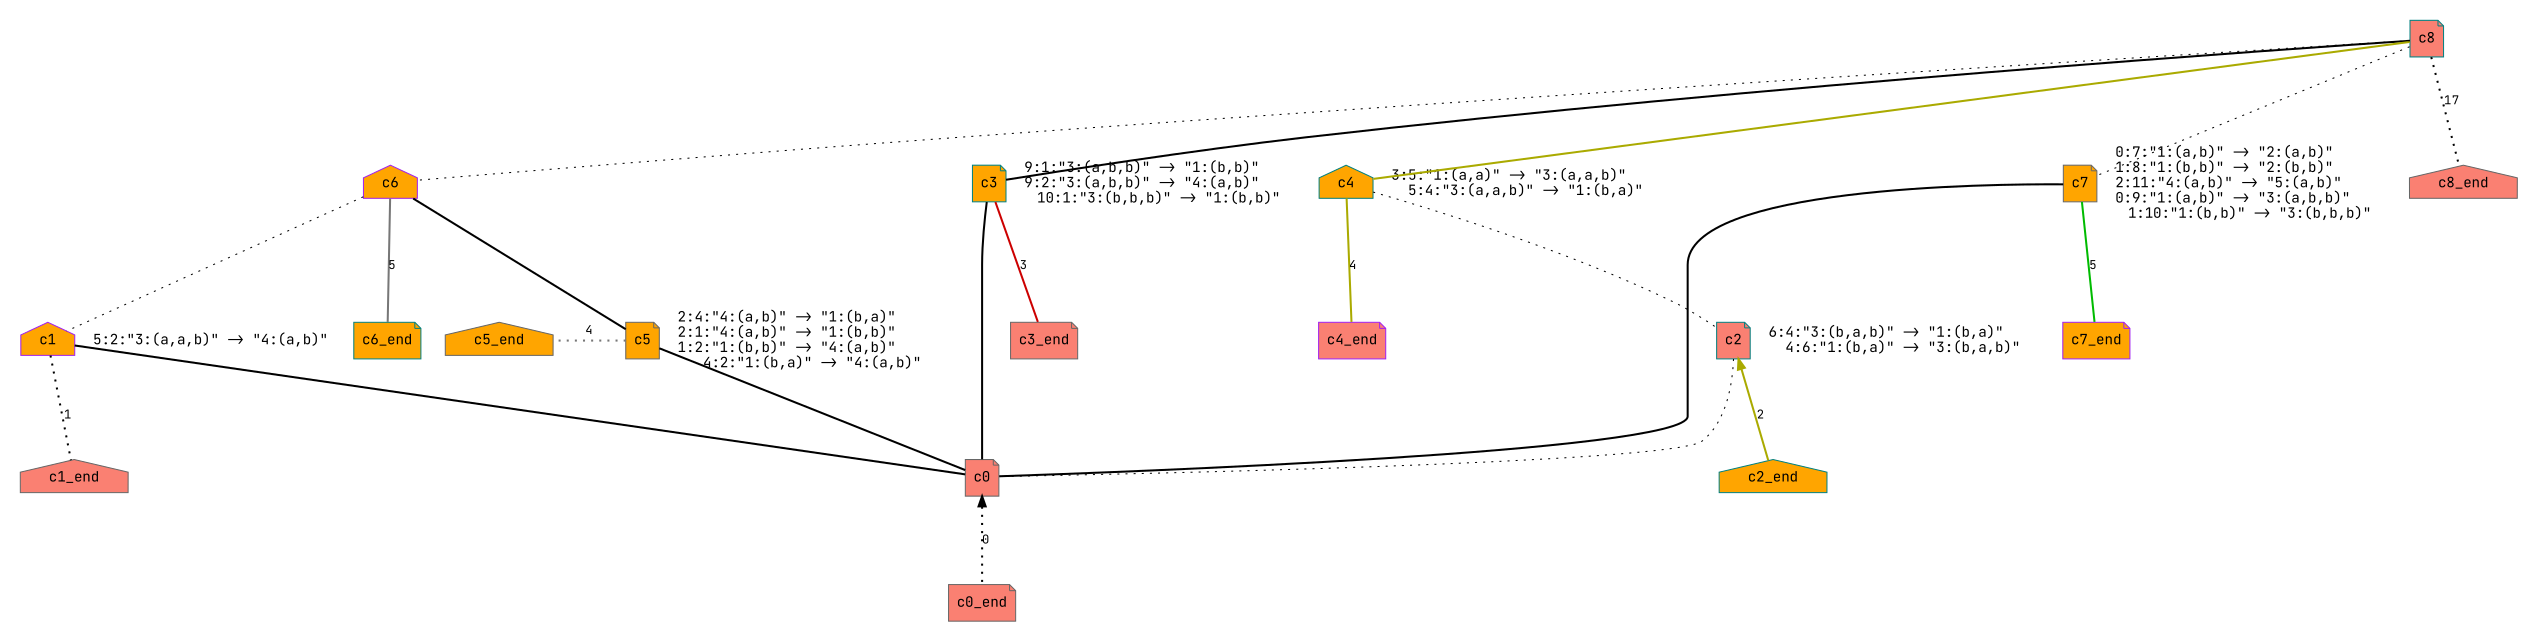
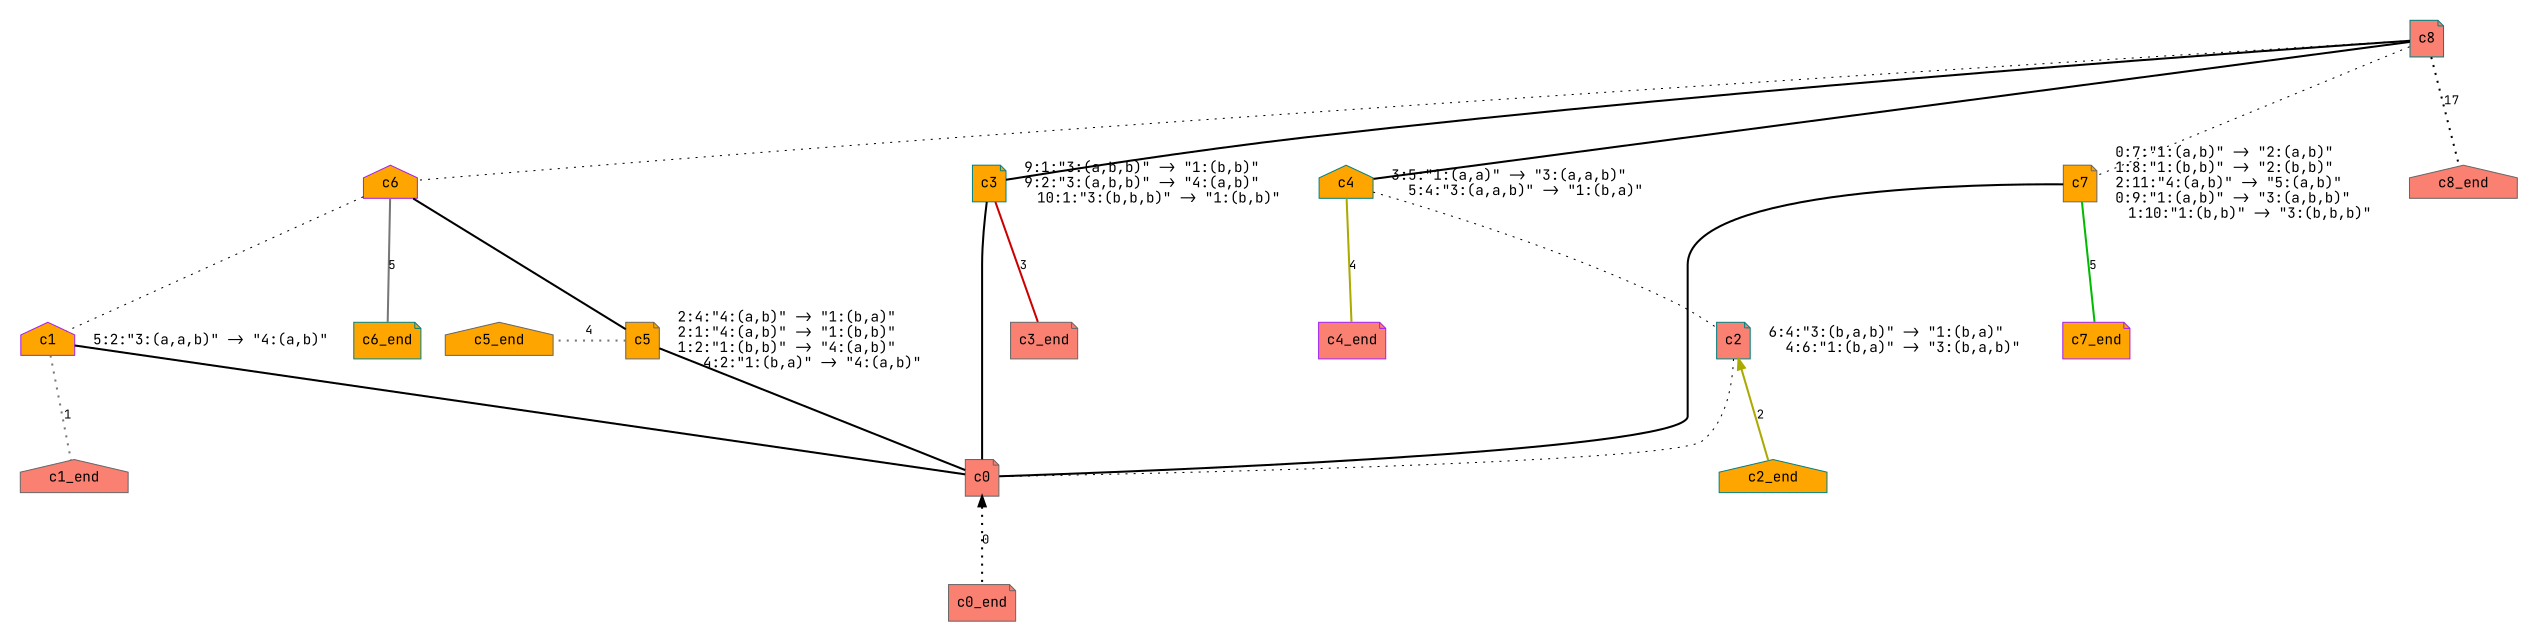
(1892, 110) -> (1892, 110)
(61, 408) -> (61, 408)
